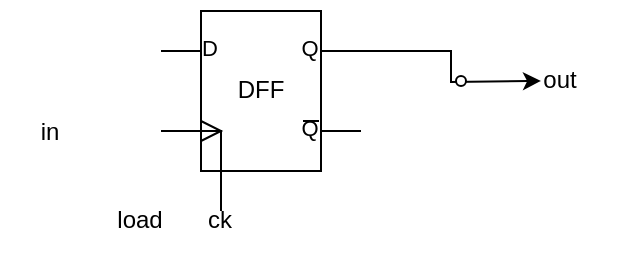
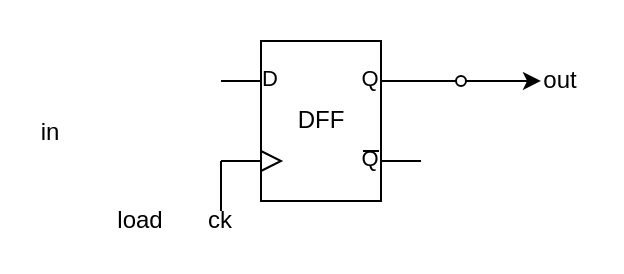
(261, 91) -> (321, 121)
